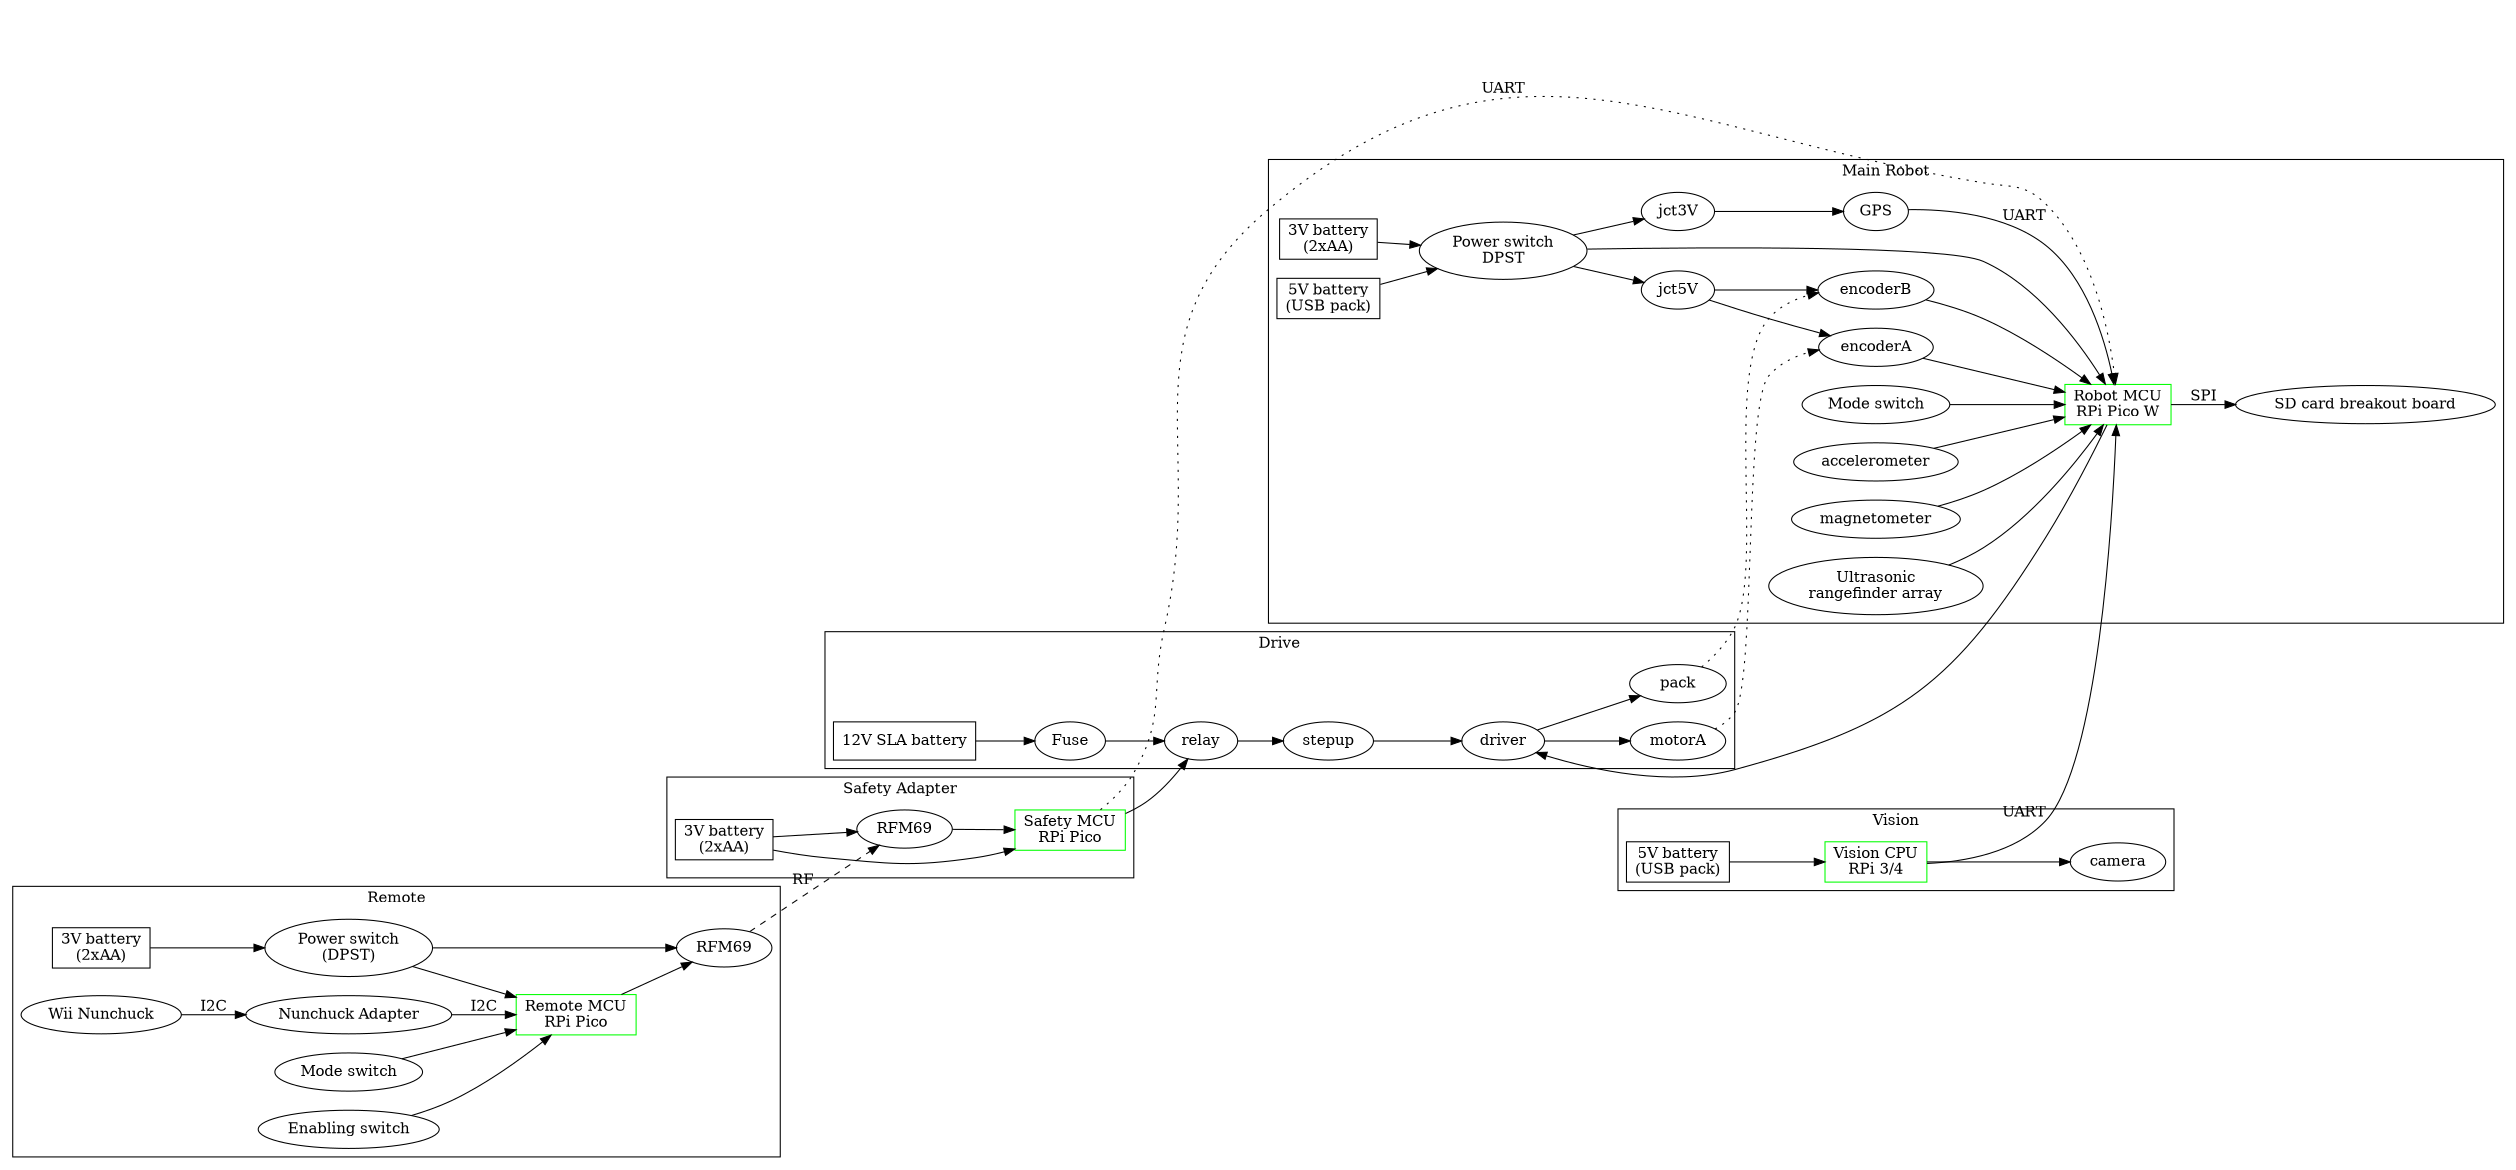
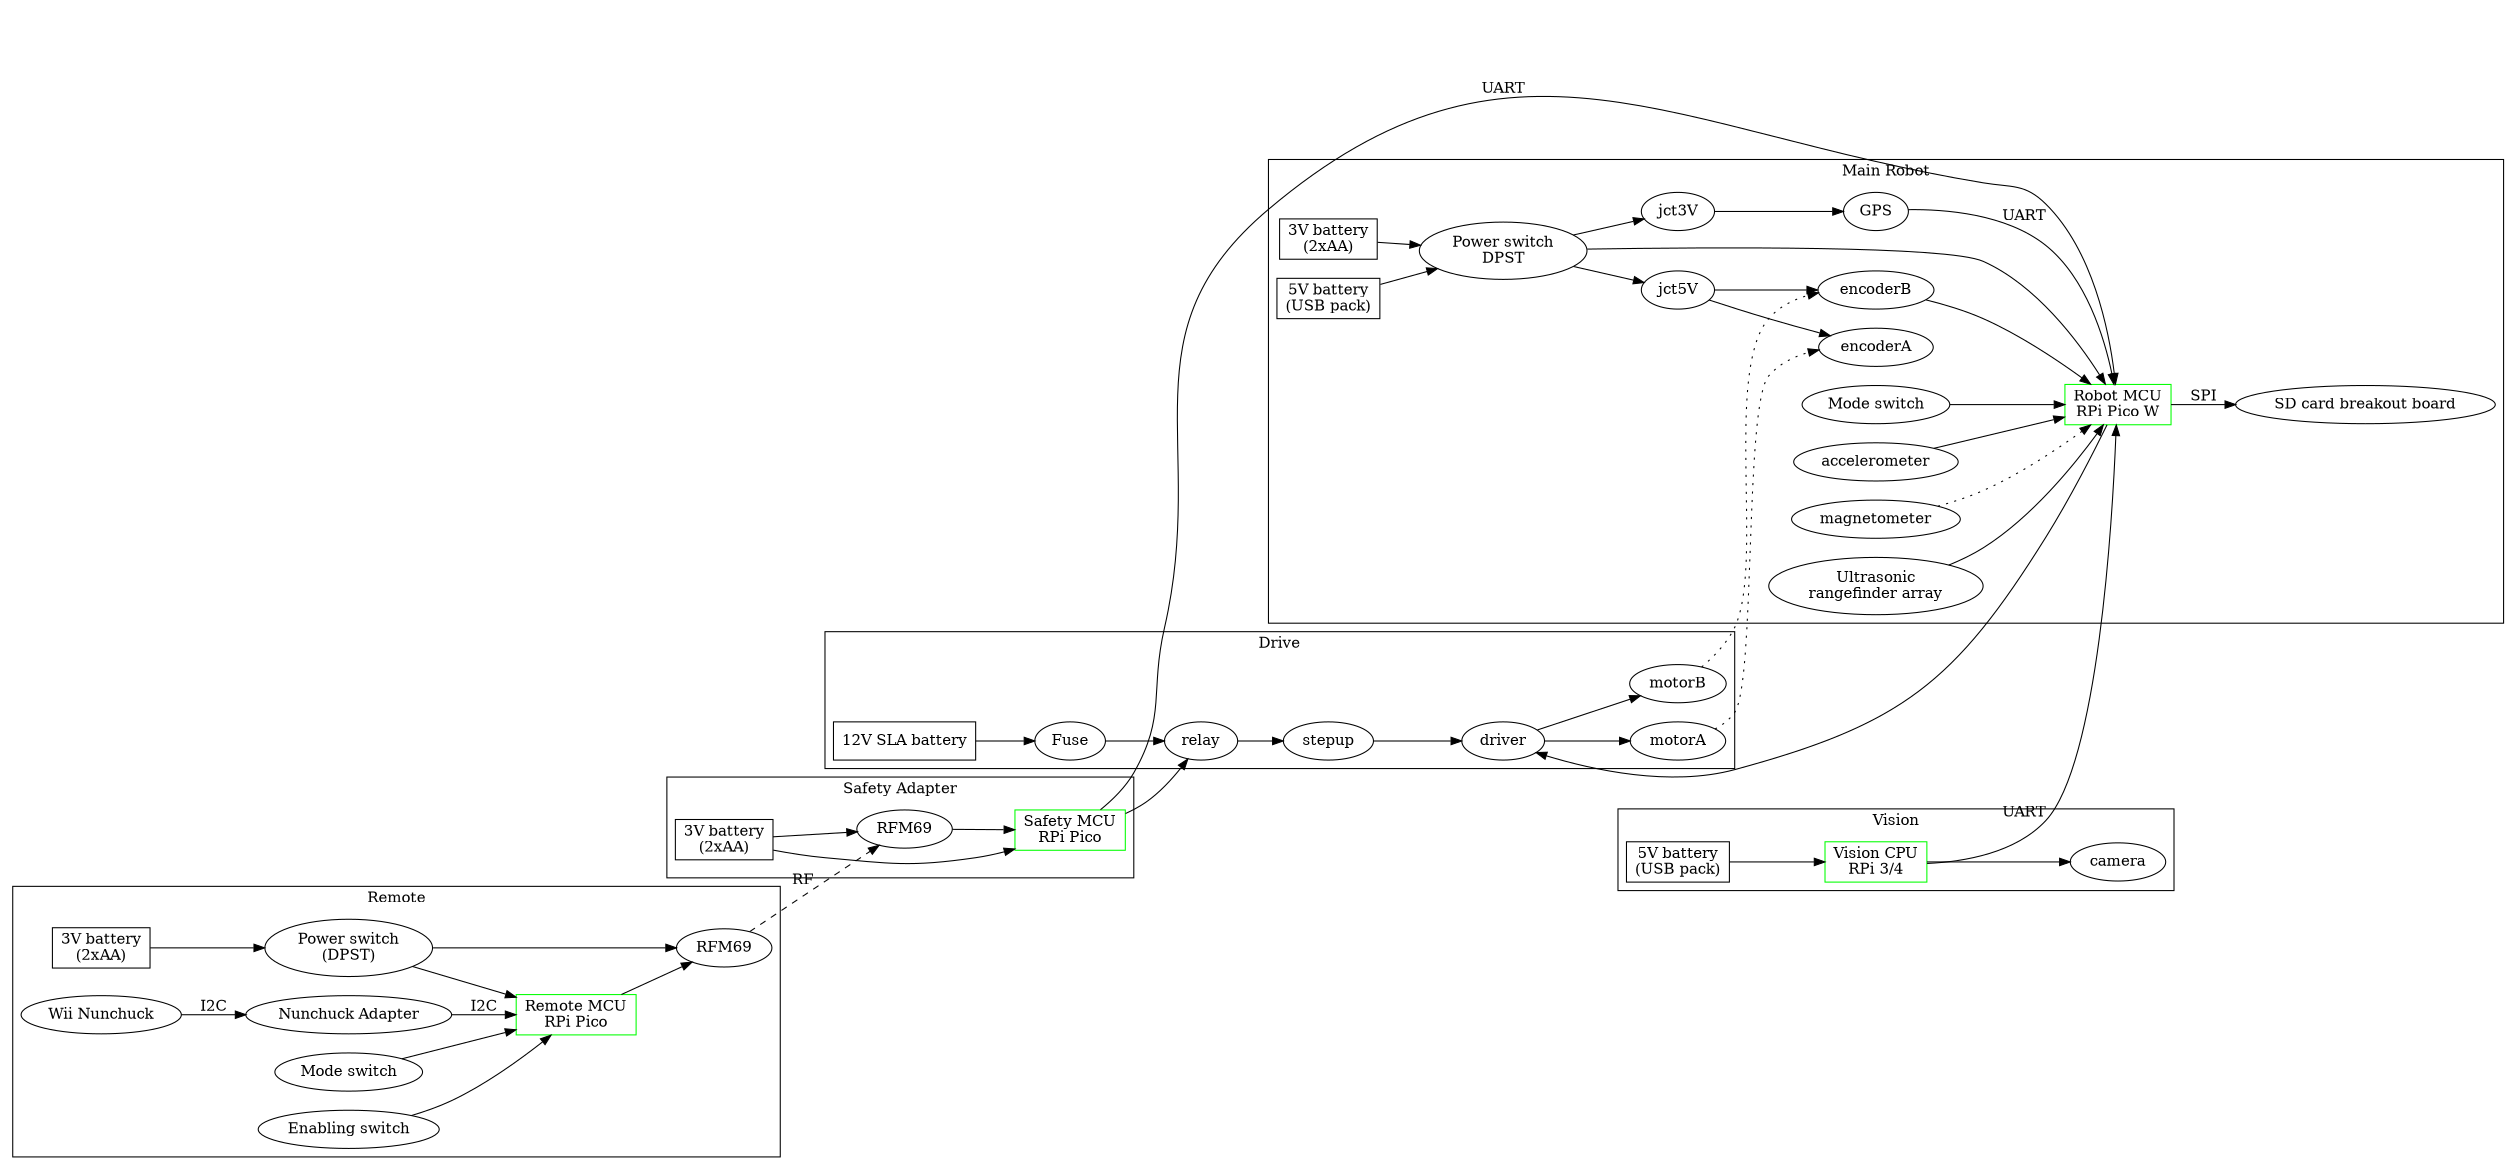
(1422, 119) -> (1422, 119)
(1989, 374) -> none
(2013, 475) -> (2013, 475)
(1678, 684) -> (1678, 684)
